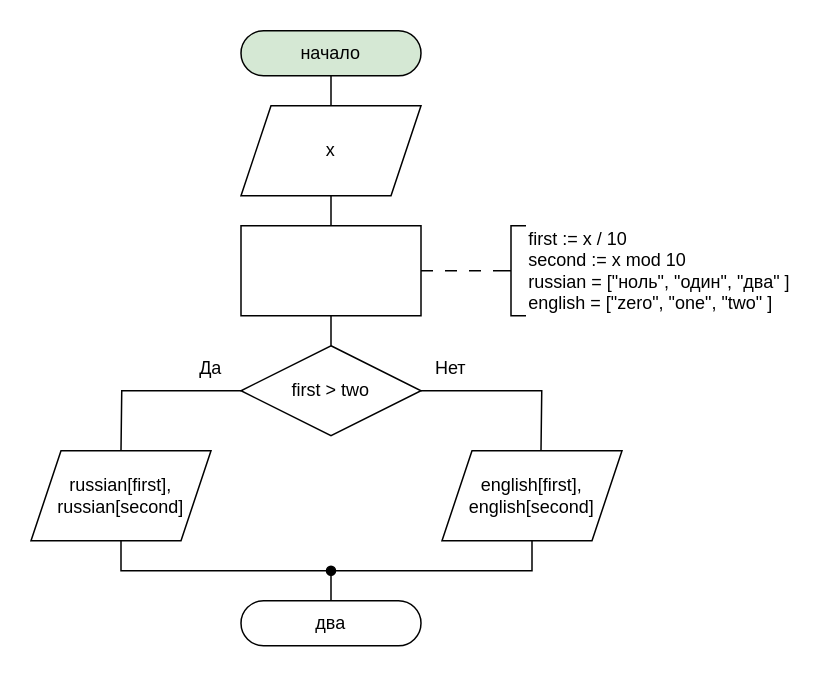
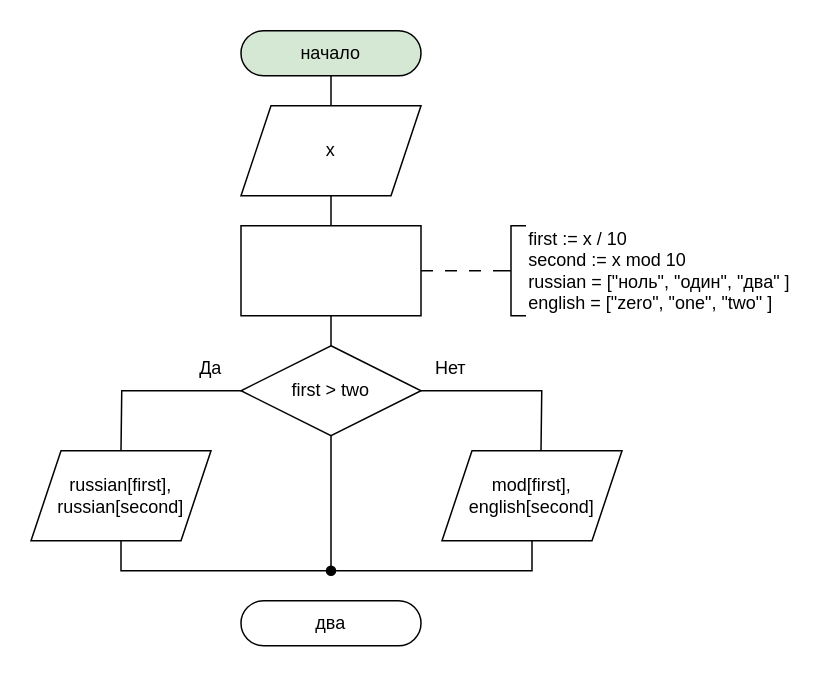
(532, 496) -> (532, 496)
(331, 587) -> (331, 502)
